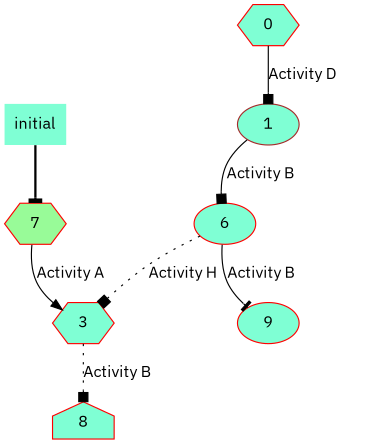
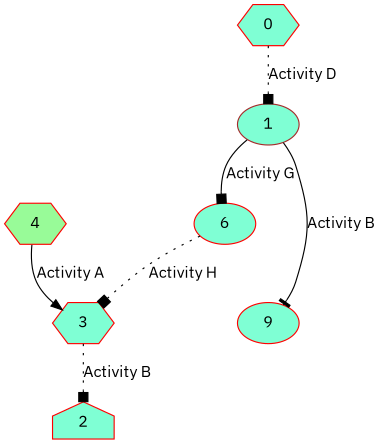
(268, 69) -> (268, 69)
(35, 124) -> none
(261, 174) -> (261, 174)
(35, 224) -> (35, 224)
(225, 277) -> (307, 221)
(83, 422) -> (83, 422)
